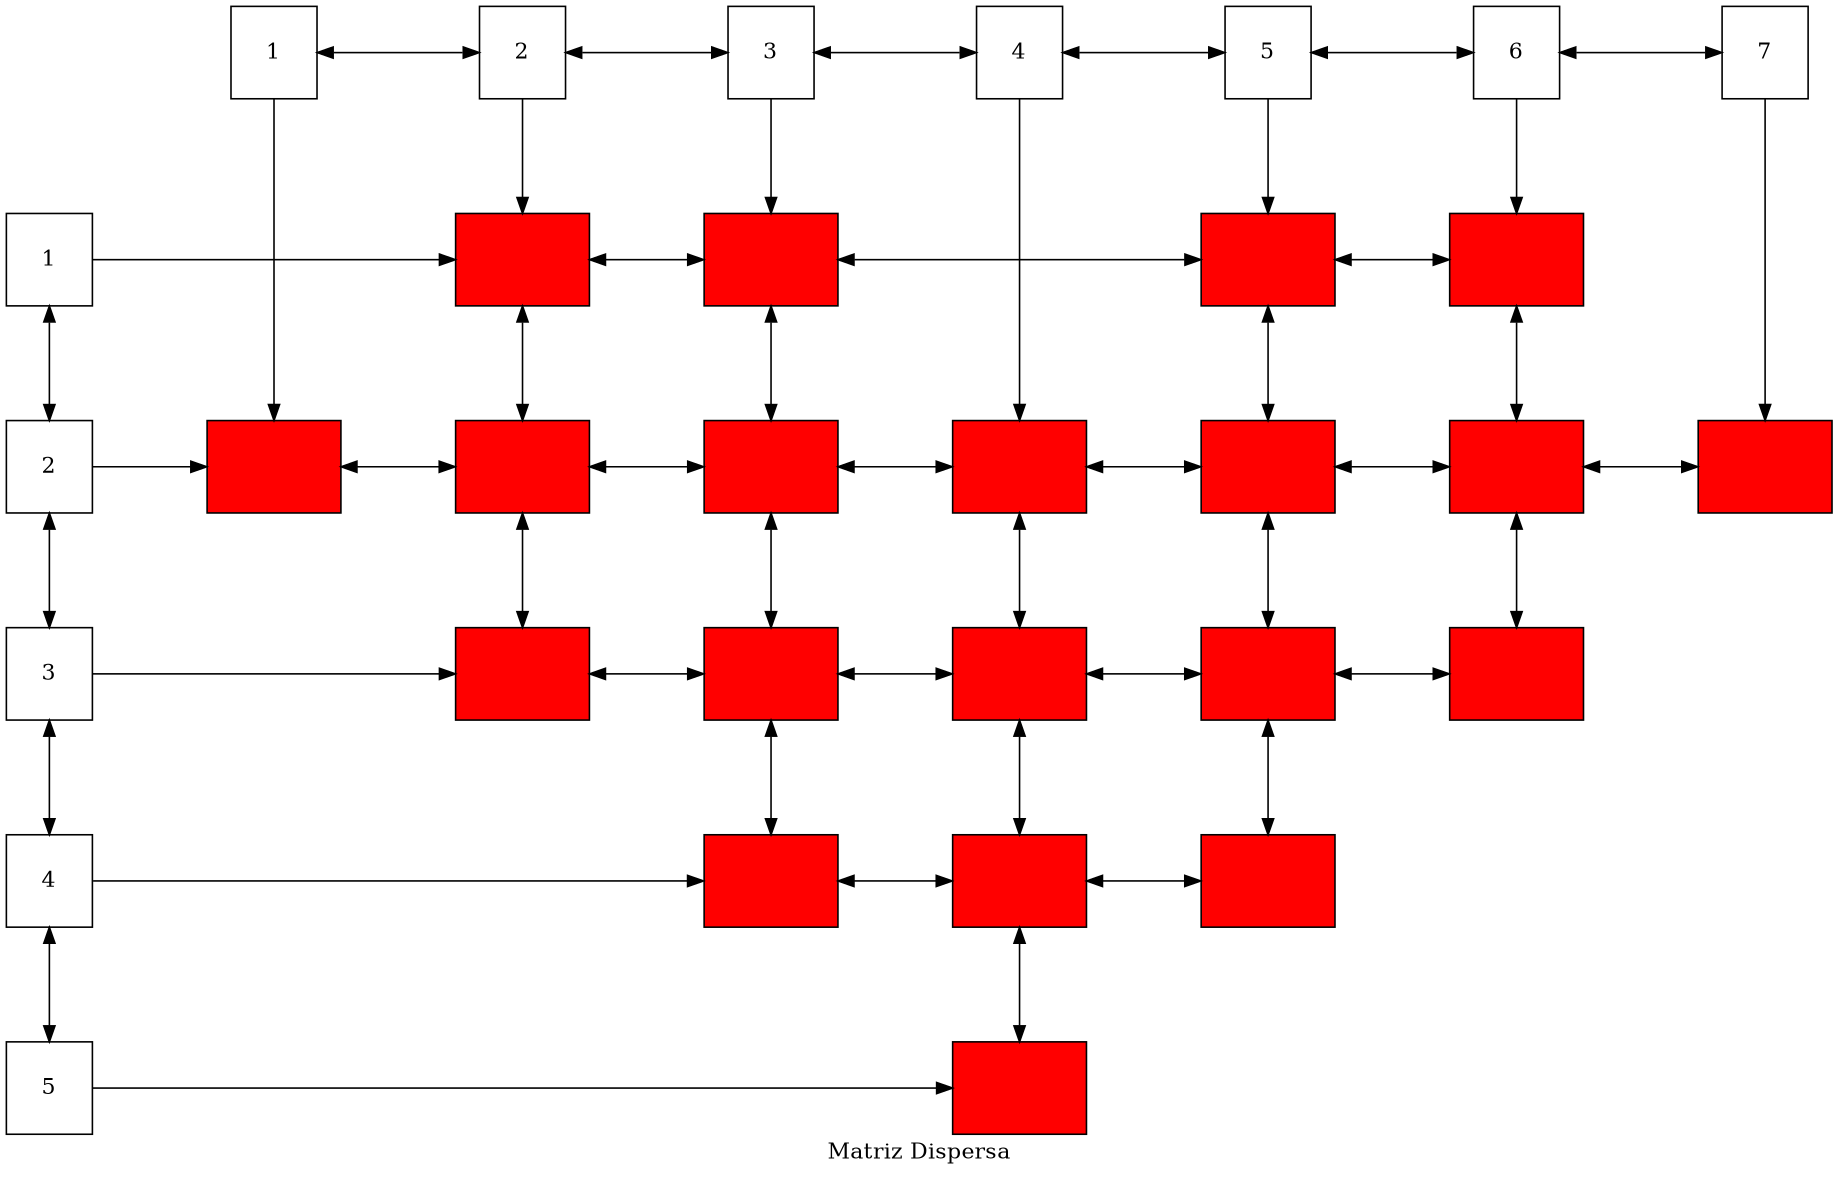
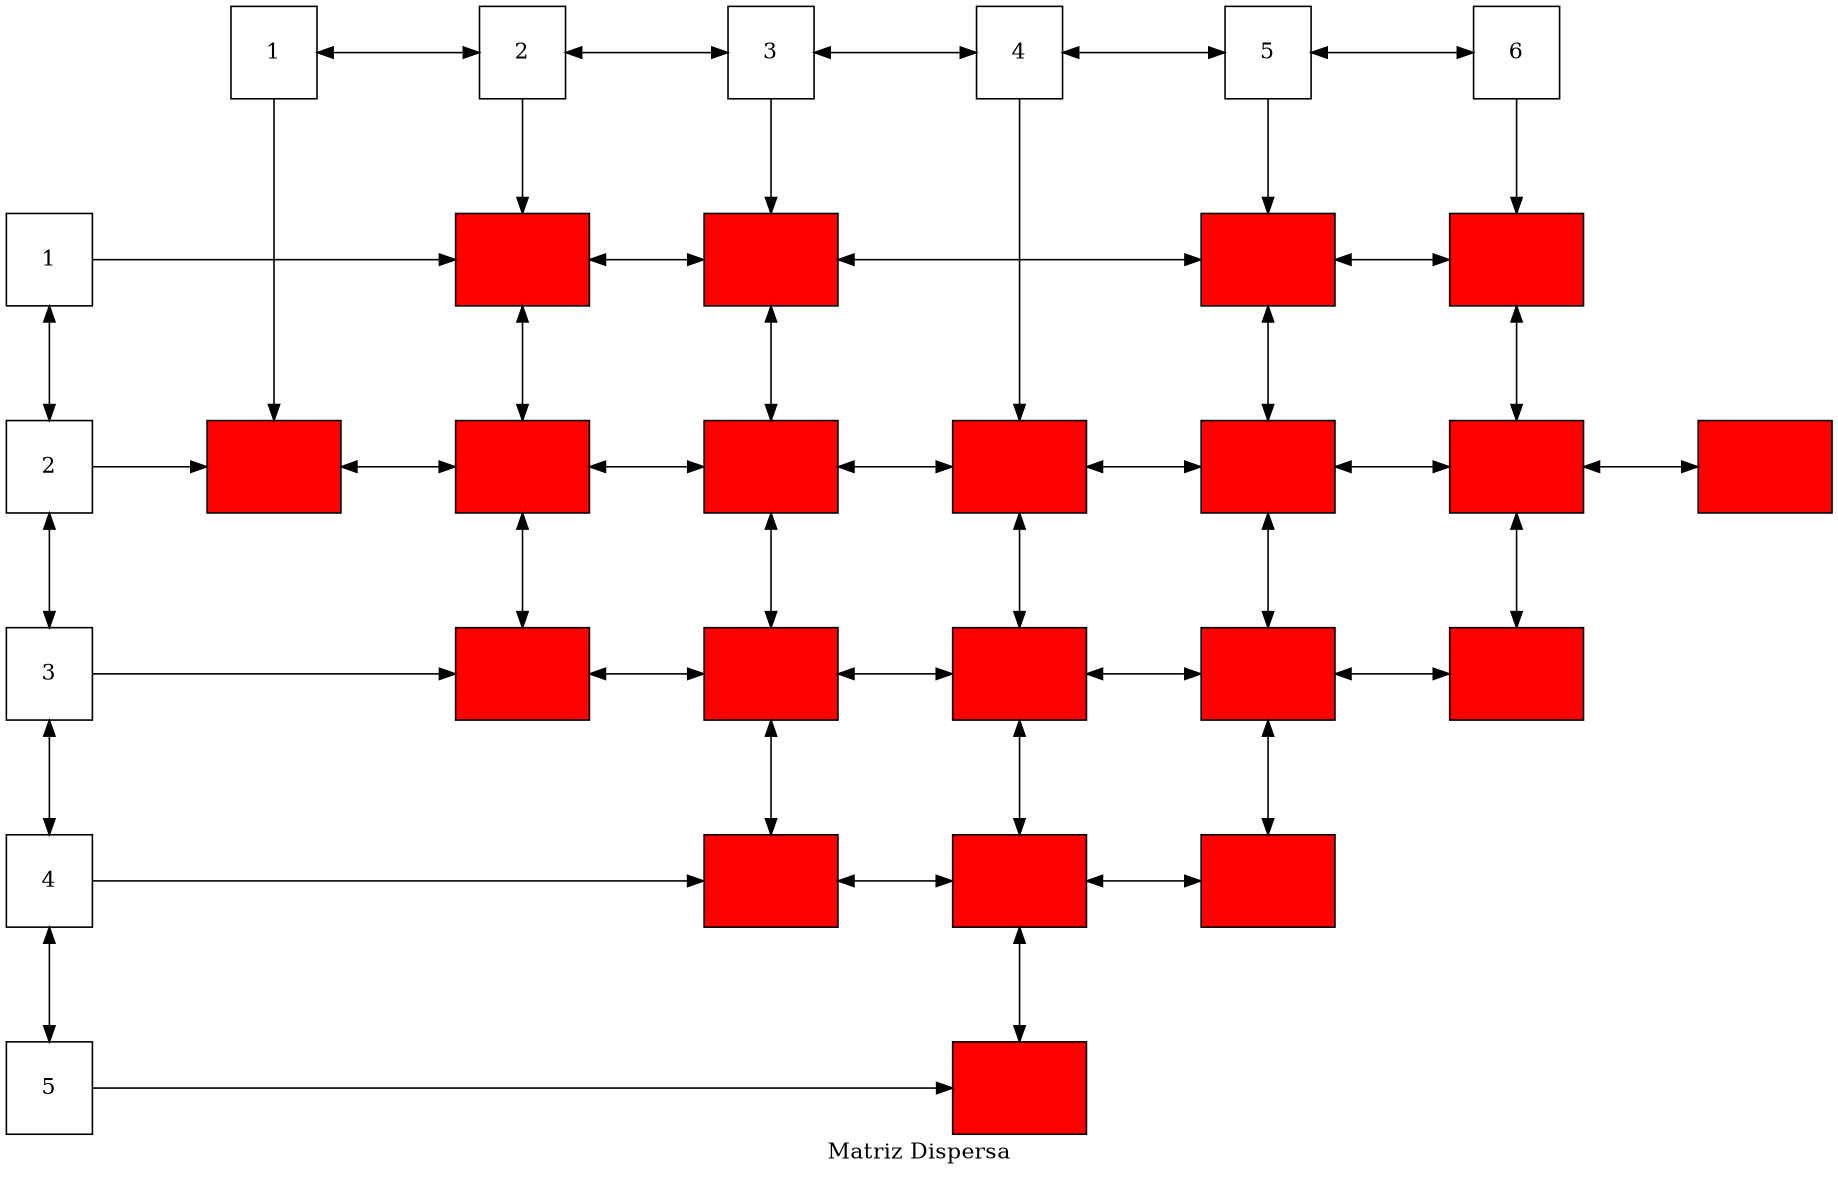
(1765, 53) -> none
